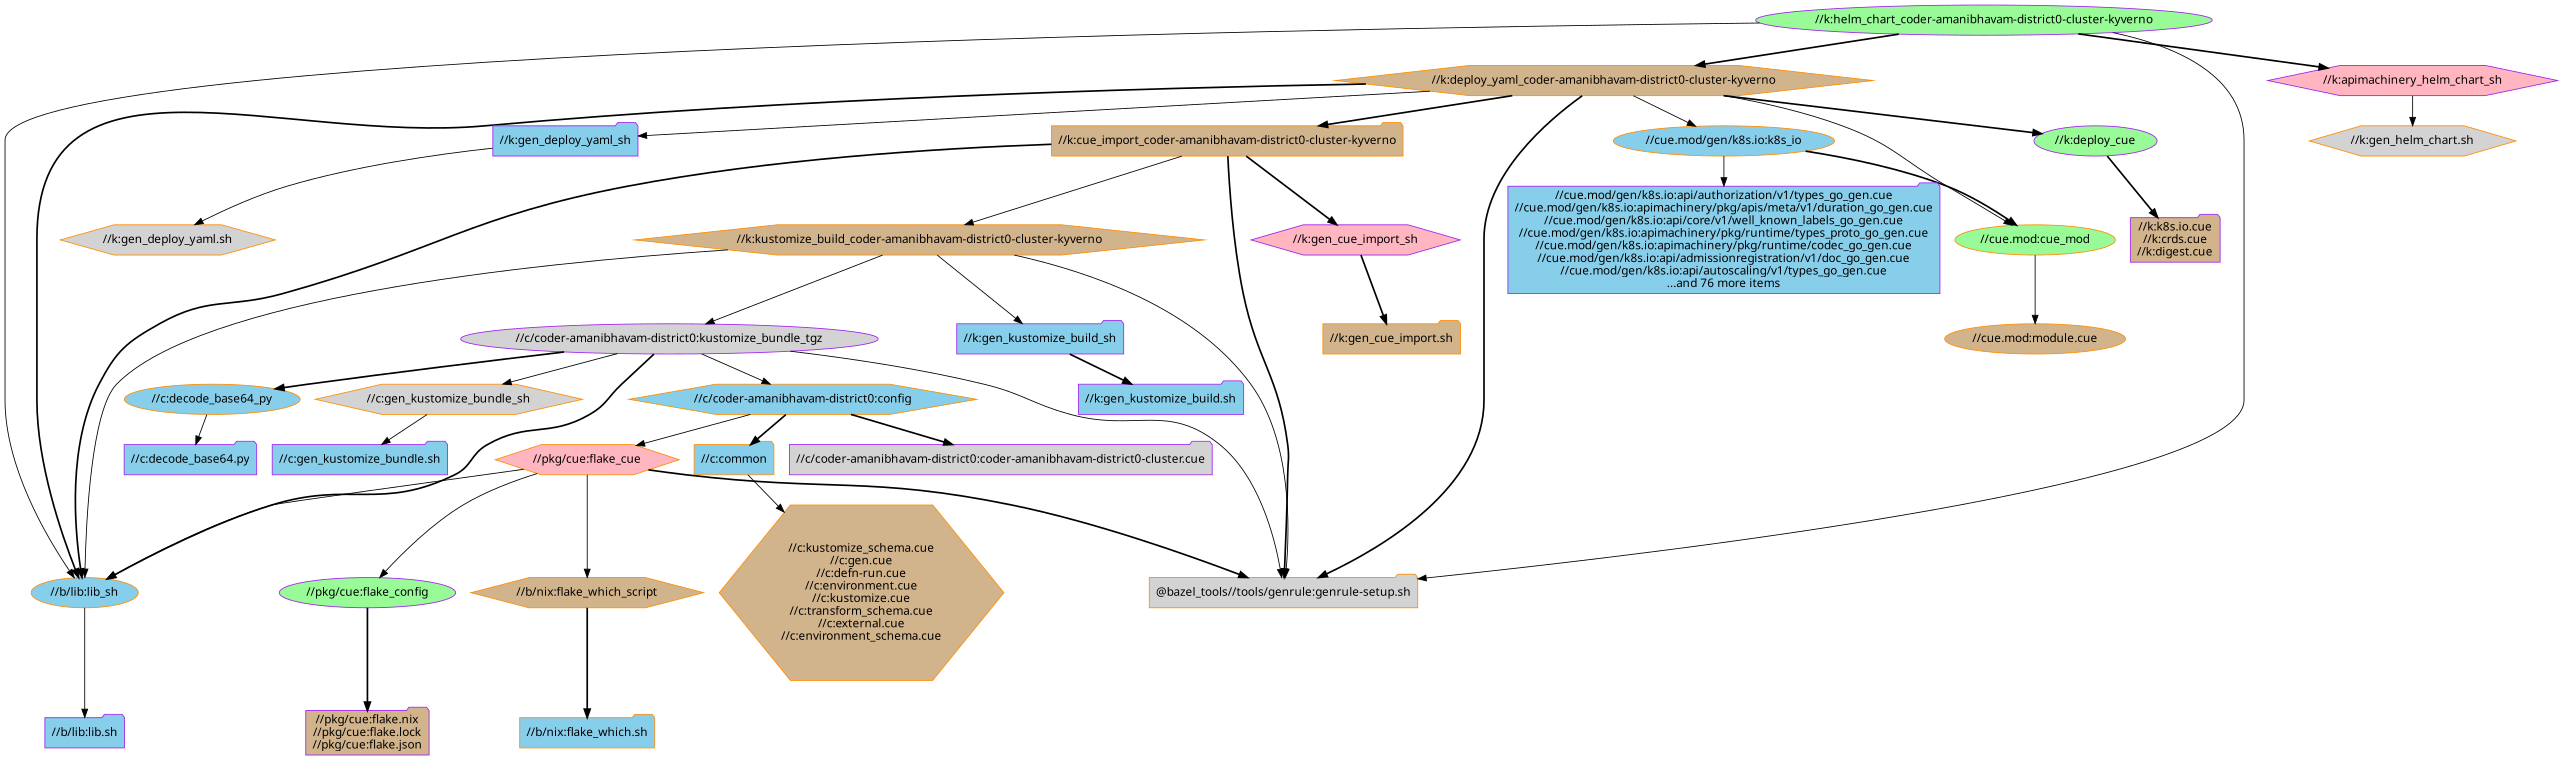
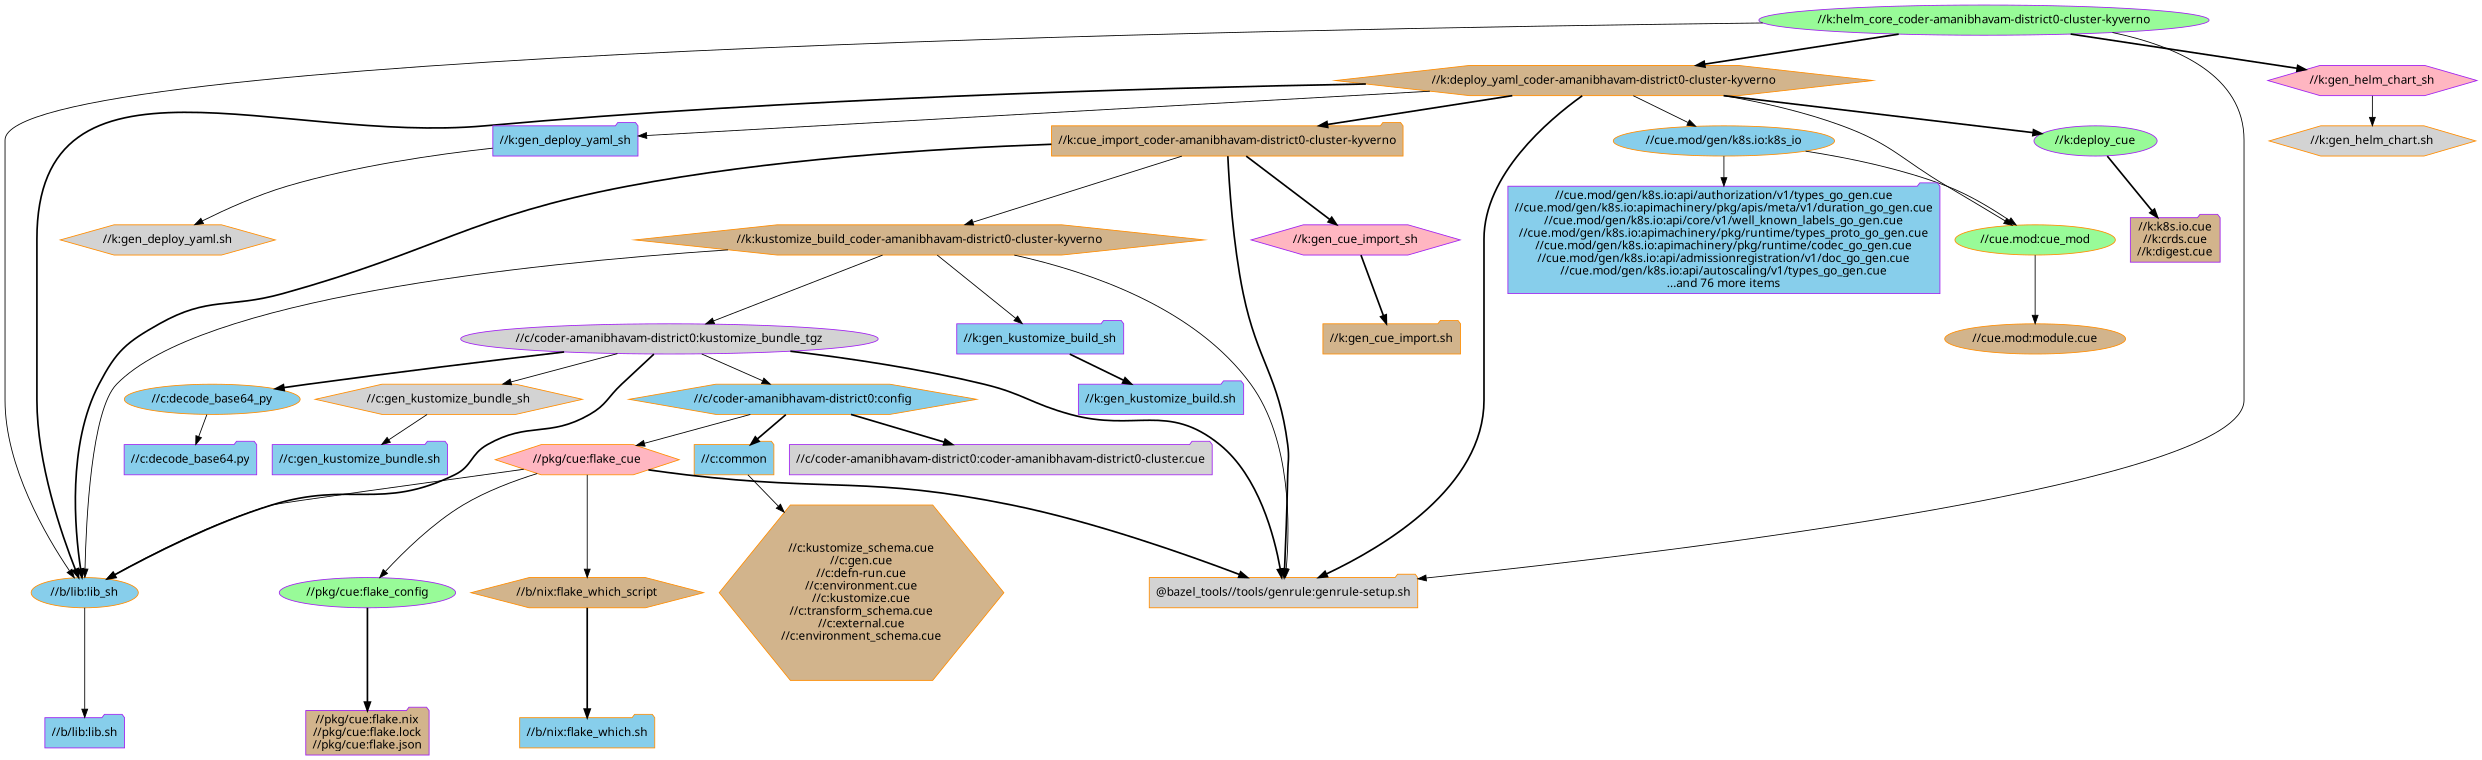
(1984, 20) -> (1984, 20)
(2413, 81) -> (2372, 81)
(1912, 174) -> (1912, 174)
(1075, 415) -> (1075, 415)
